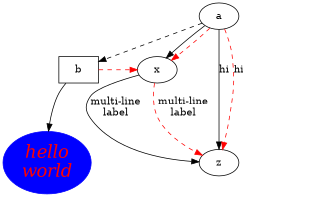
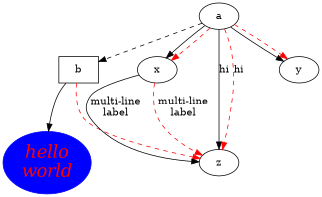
(114, 70) -> (122, 139)
none -> (299, 70)
